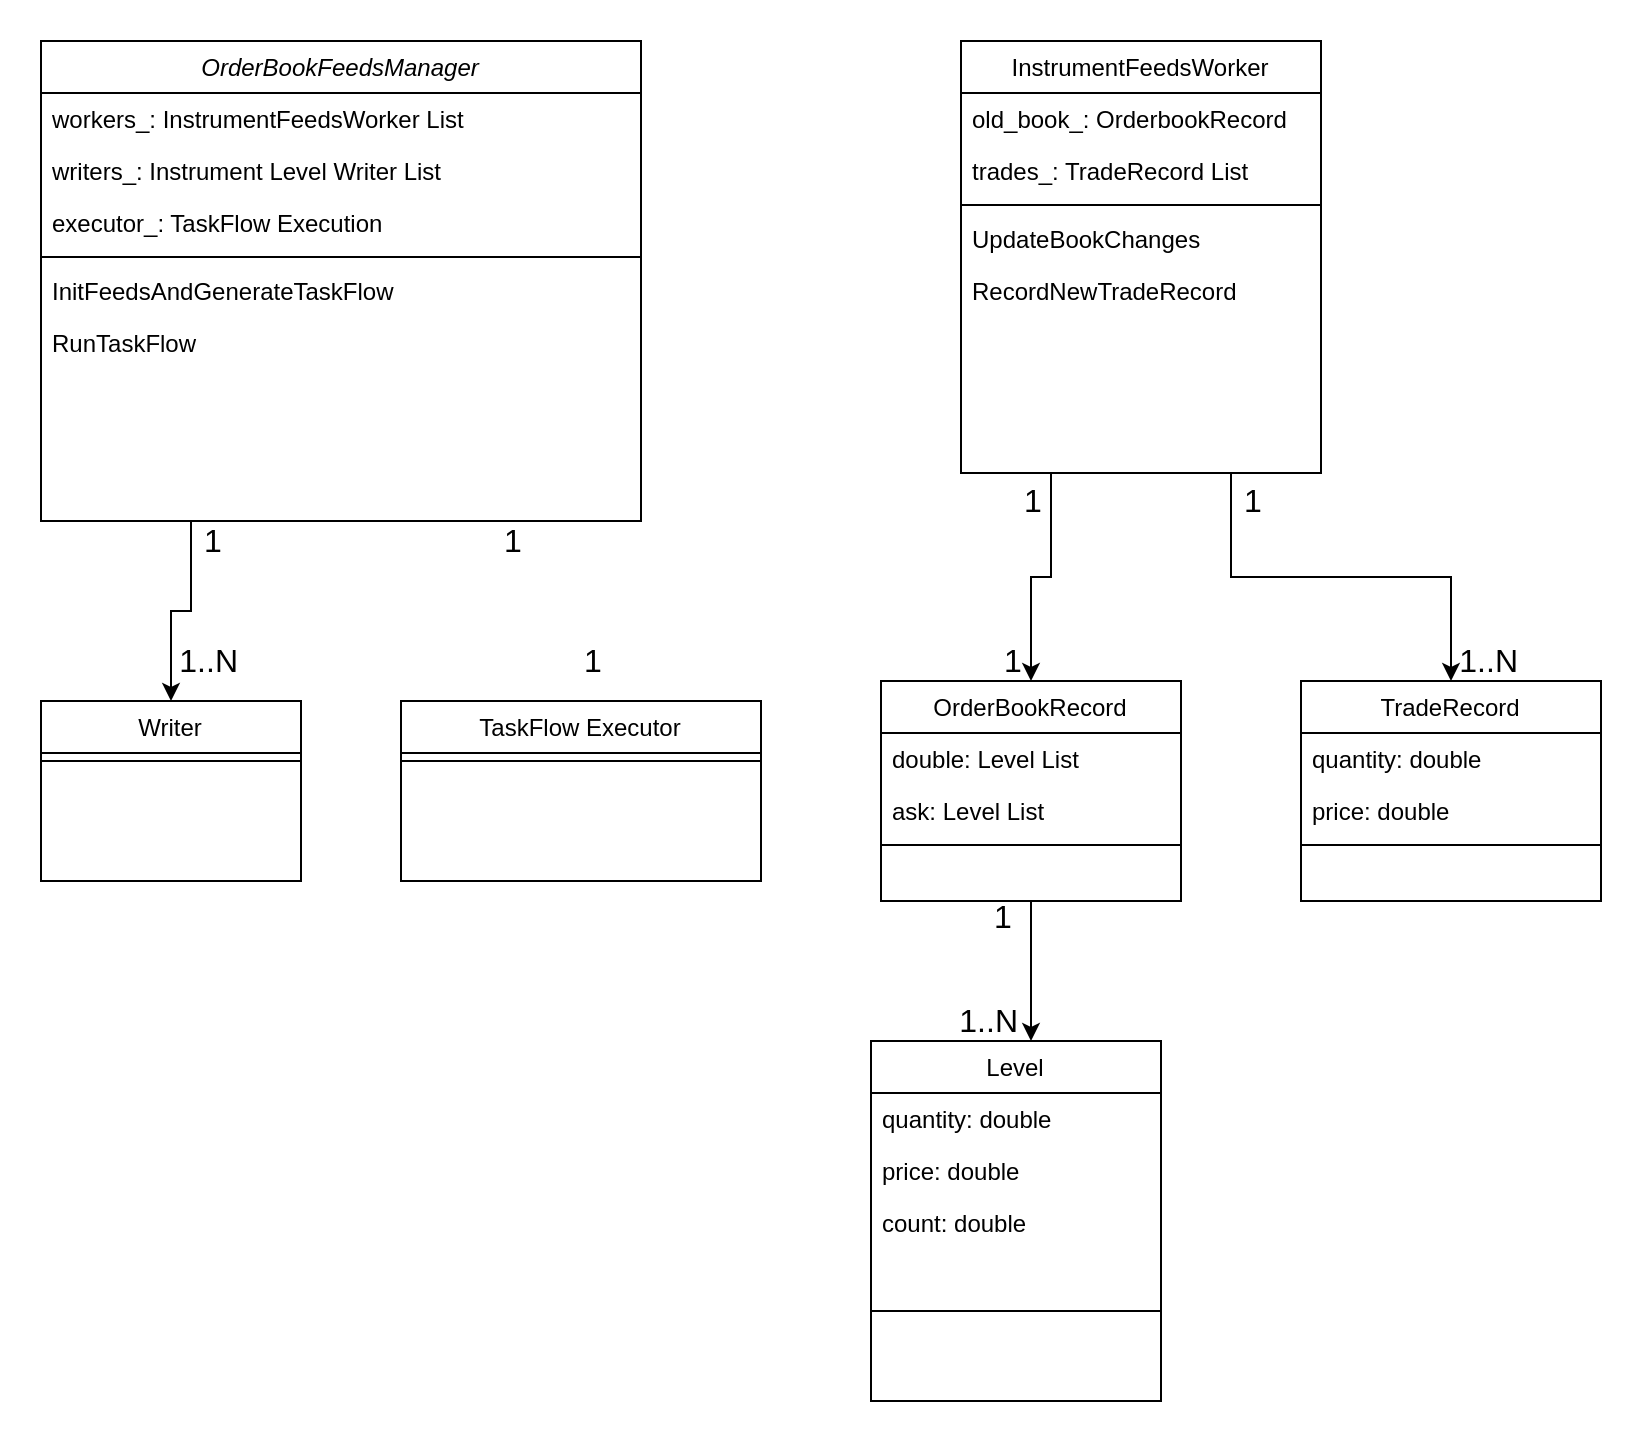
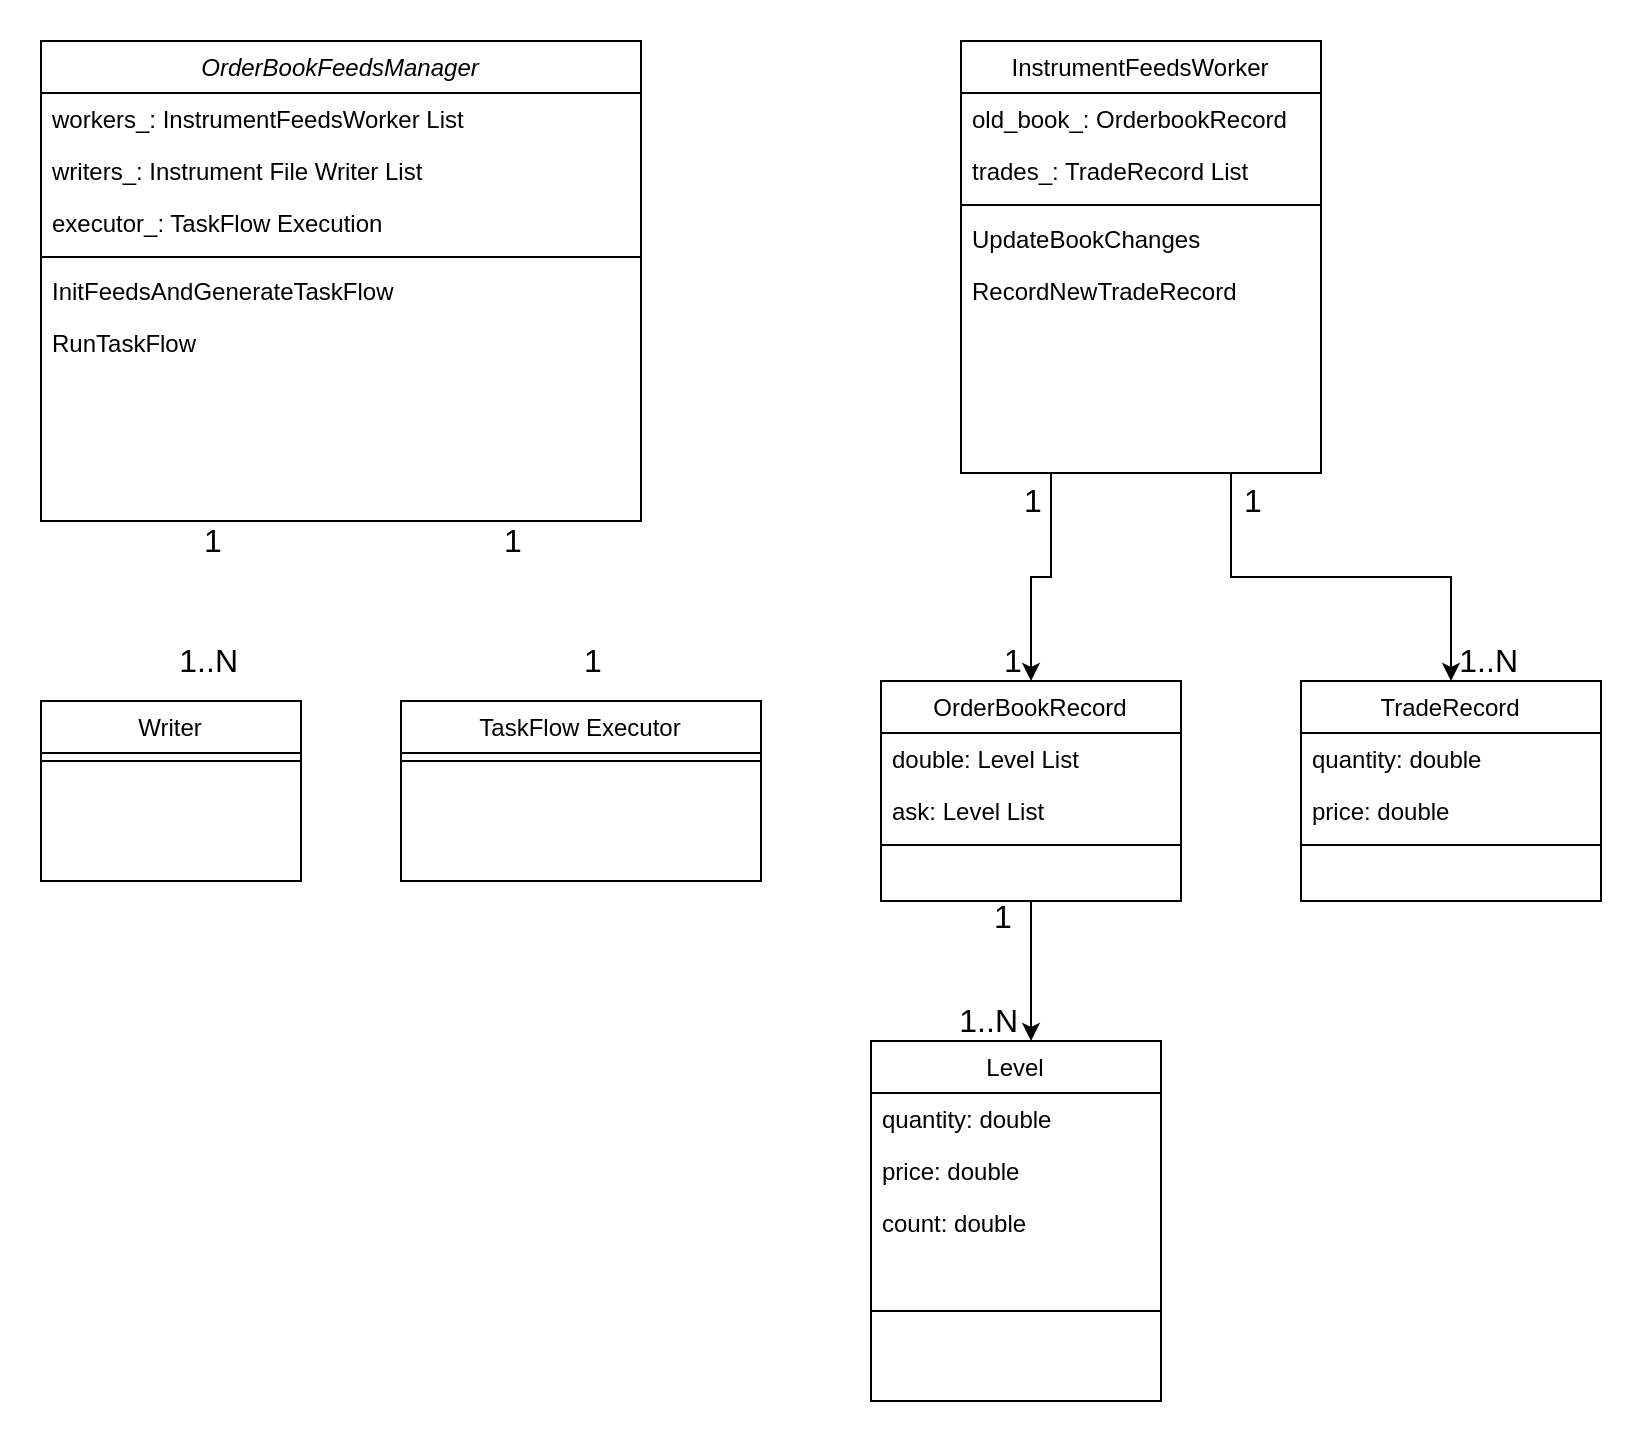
(279, 172) -> (269, 172)
(186, 611) -> none
